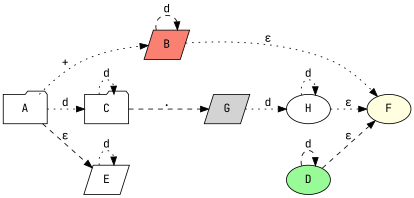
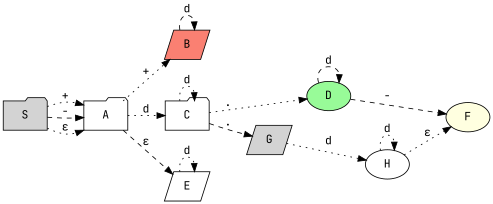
(284, 47) -> none
none -> (254, 106)
none -> (25, 116)
(349, 136) -> (387, 96)
